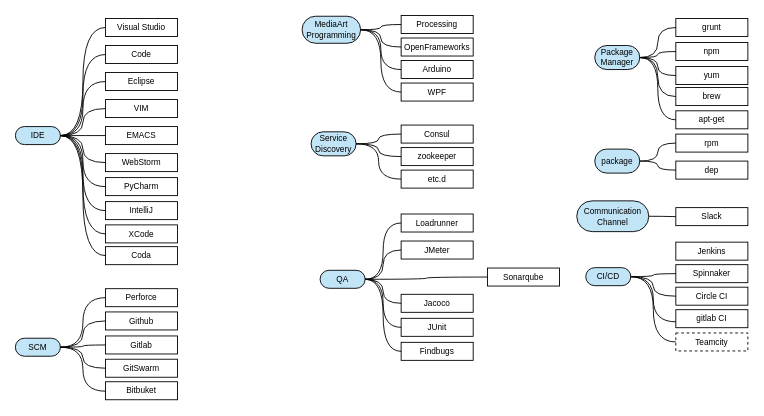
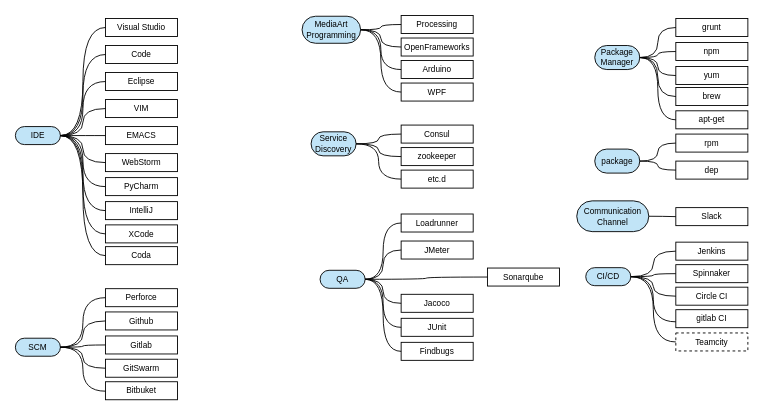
none -> (655, 257)
